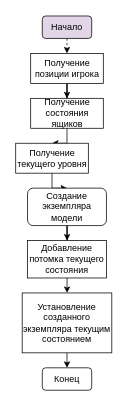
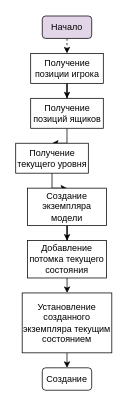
(68, 113) -> (68, 113)
(67, 207) -> (67, 207)
(67, 379) -> (67, 379)
